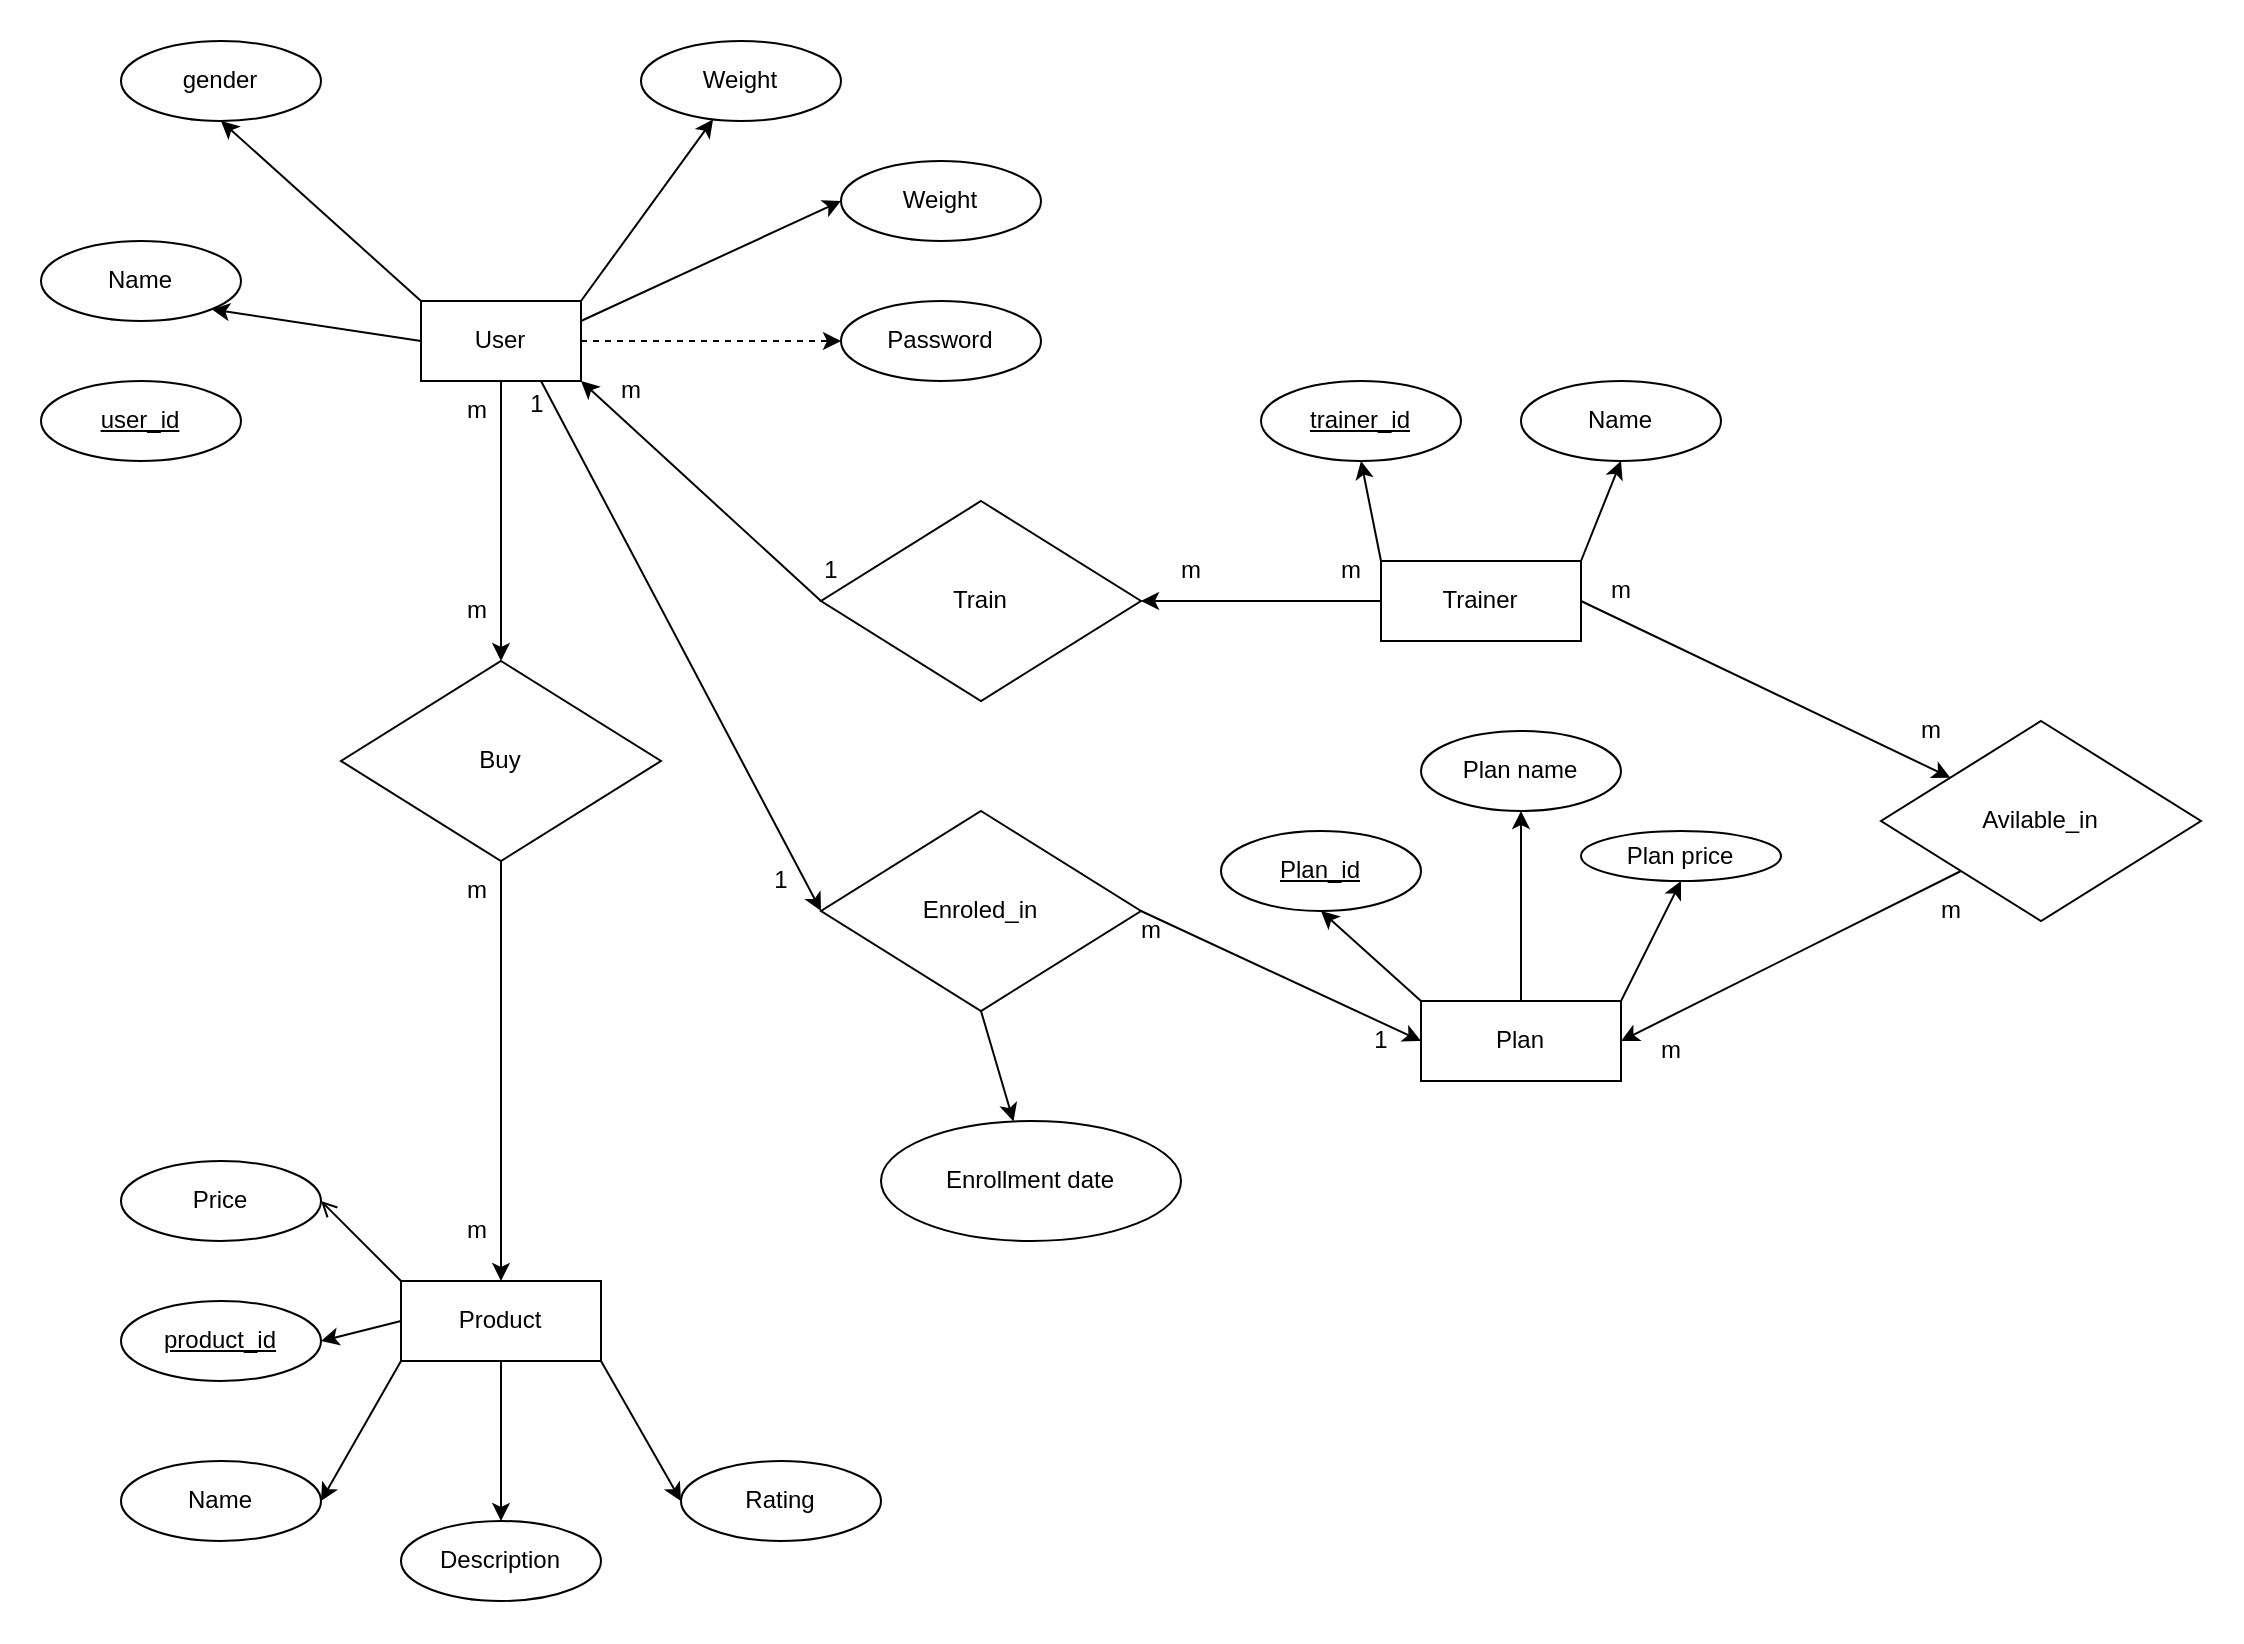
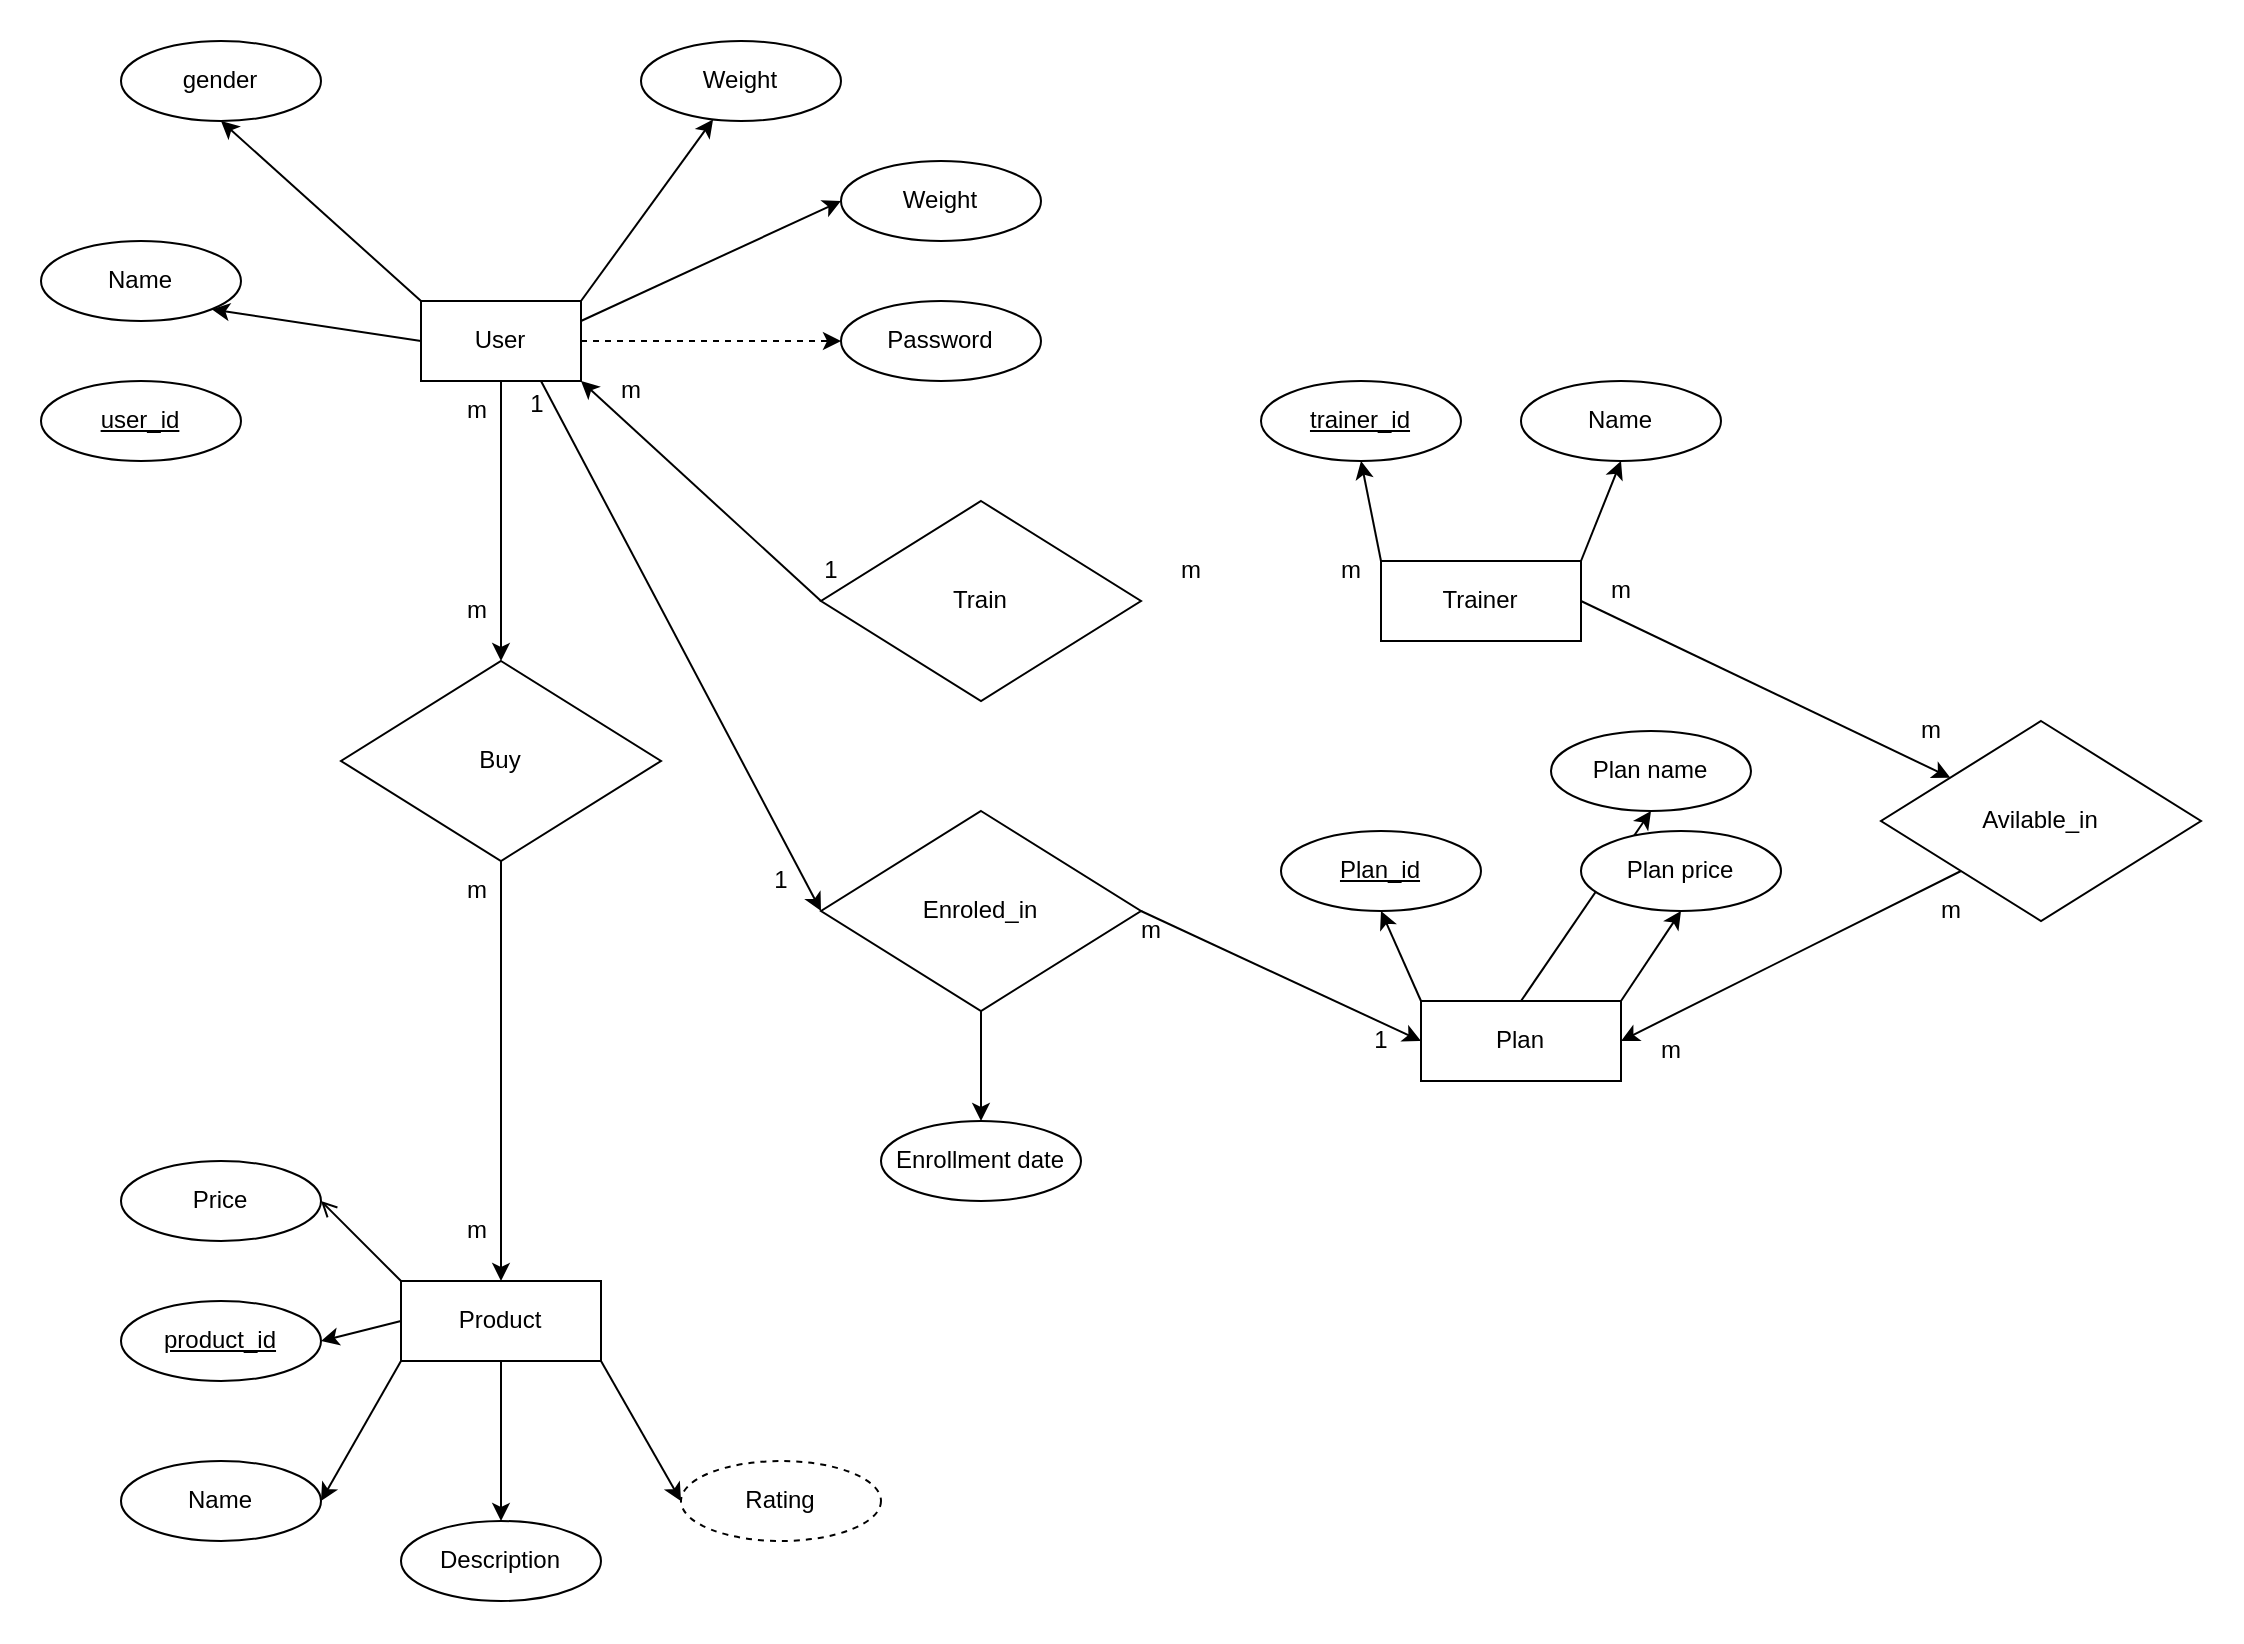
(1268, 601) -> none
(1521, 771) -> (1651, 771)
(1681, 856) -> (1681, 871)
(1321, 871) -> (1381, 871)
(1031, 1181) -> (981, 1161)
(781, 1501) -> (781, 1501)
